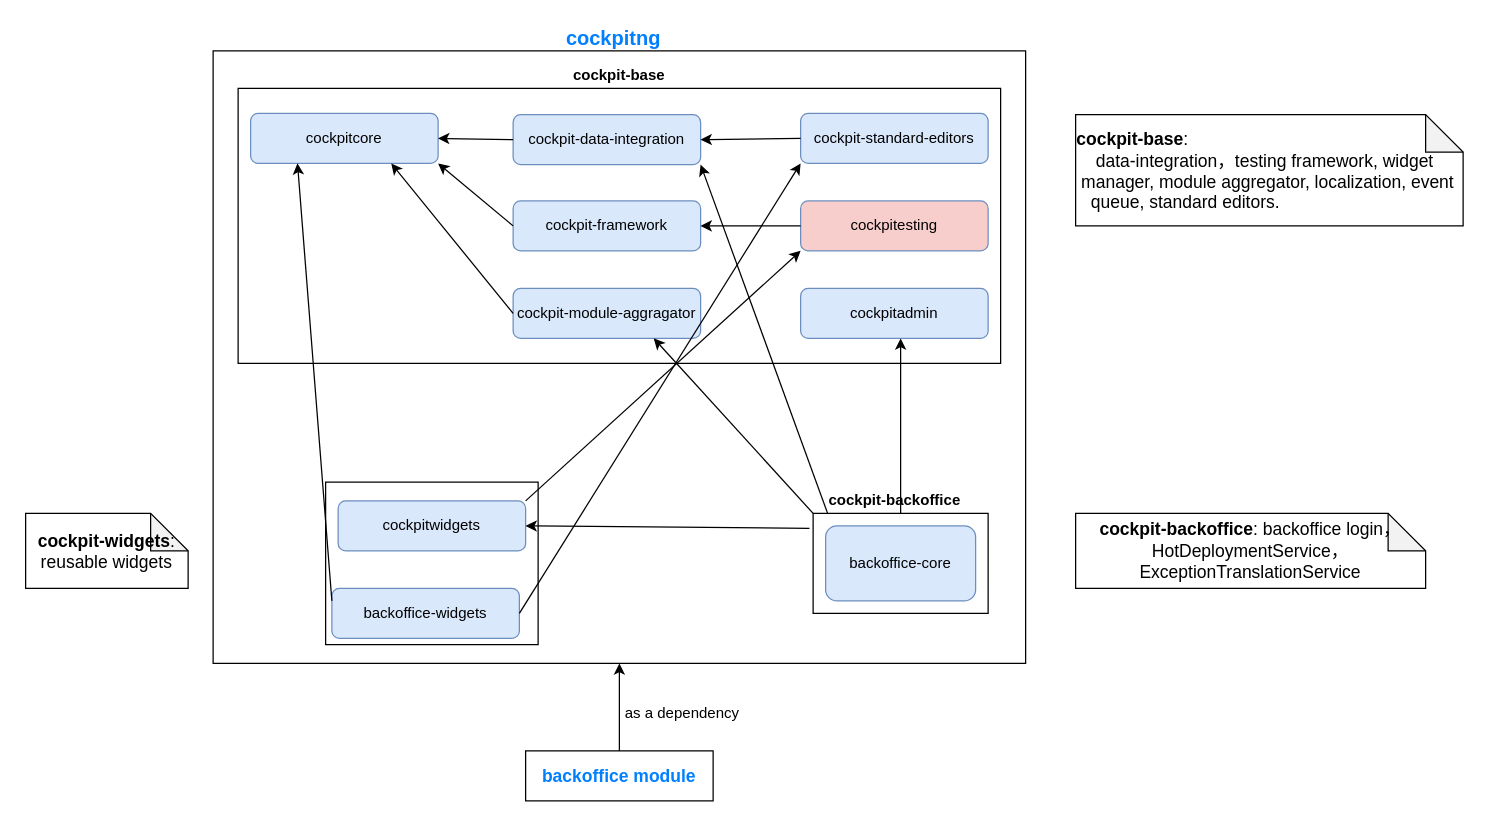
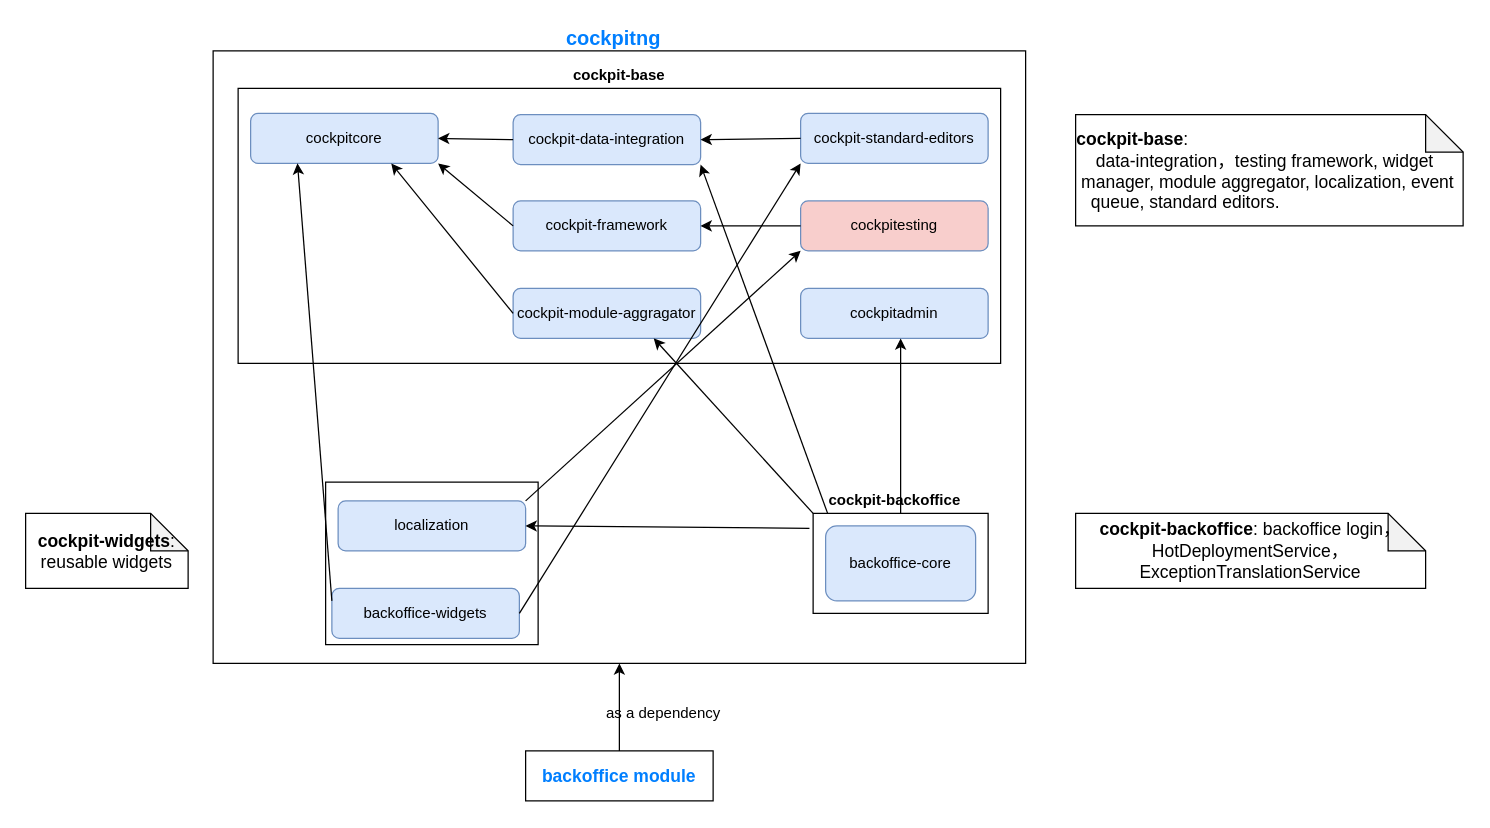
(432, 526) -> (432, 526)
(682, 713) -> (663, 713)
